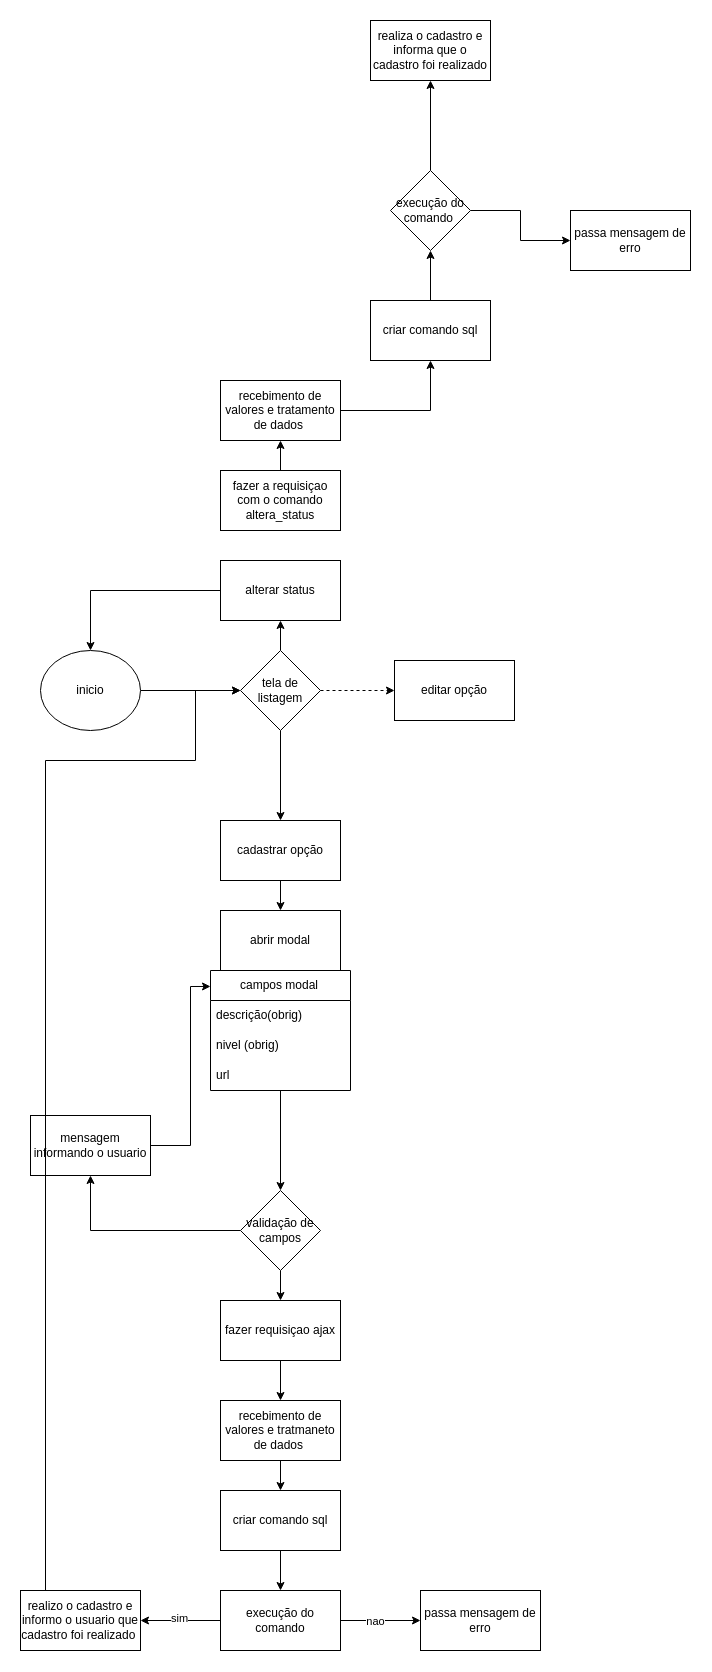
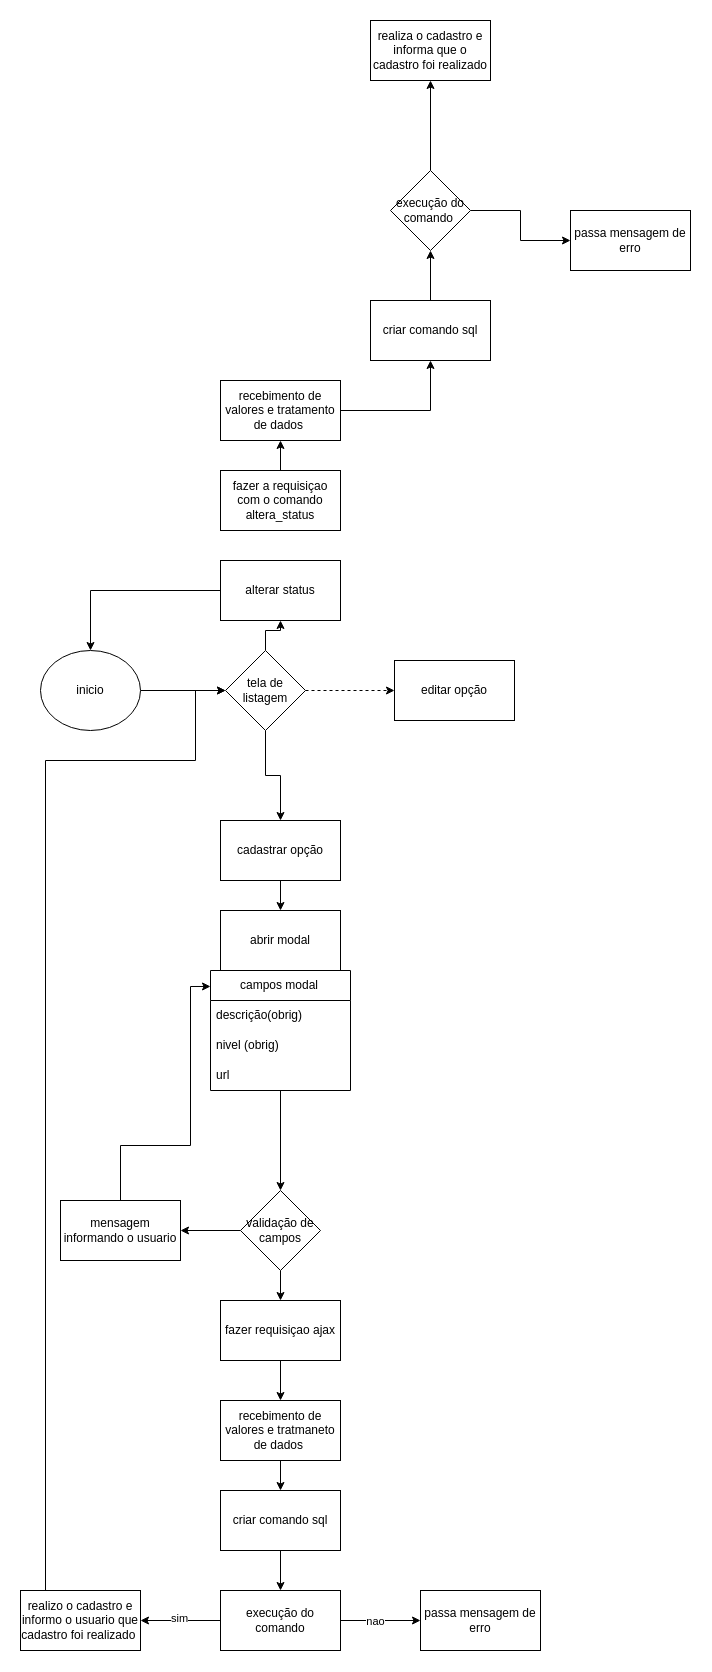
(281, 691) -> (266, 691)
(91, 1146) -> (121, 1231)
